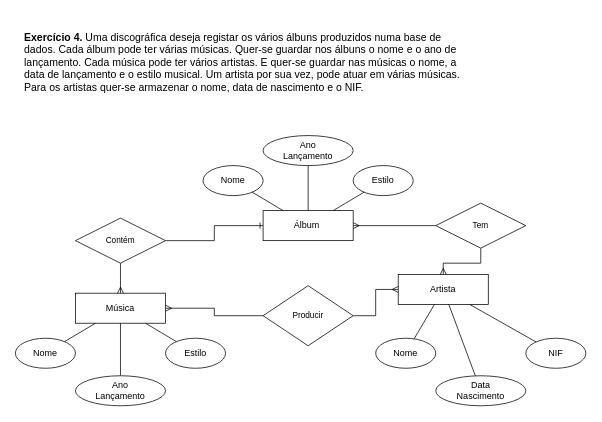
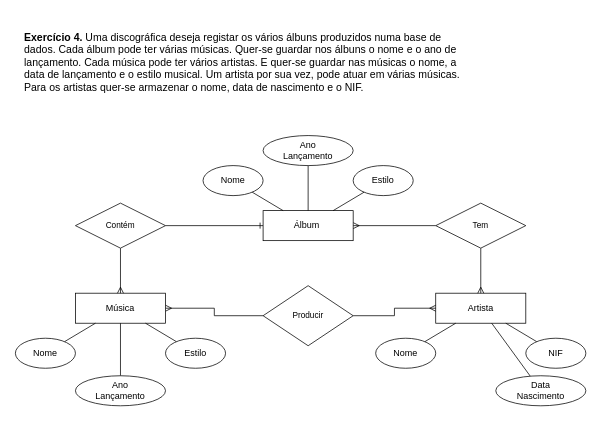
(120, 240) -> (120, 225)
(443, 289) -> (480, 308)
(480, 390) -> (540, 390)
